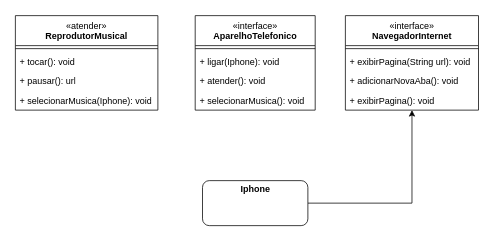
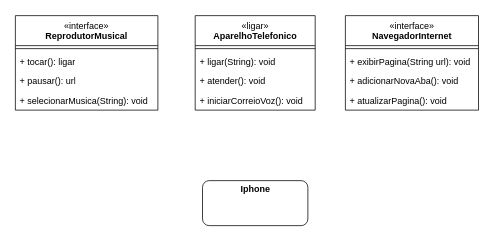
(87, 31) -> (87, 31)
(255, 31) -> (255, 31)
(53, 62) -> (54, 62)
(246, 62) -> (245, 62)
(397, 101) -> (405, 101)
(87, 106) -> (87, 106)
(256, 106) -> (256, 106)
(412, 203) -> none
